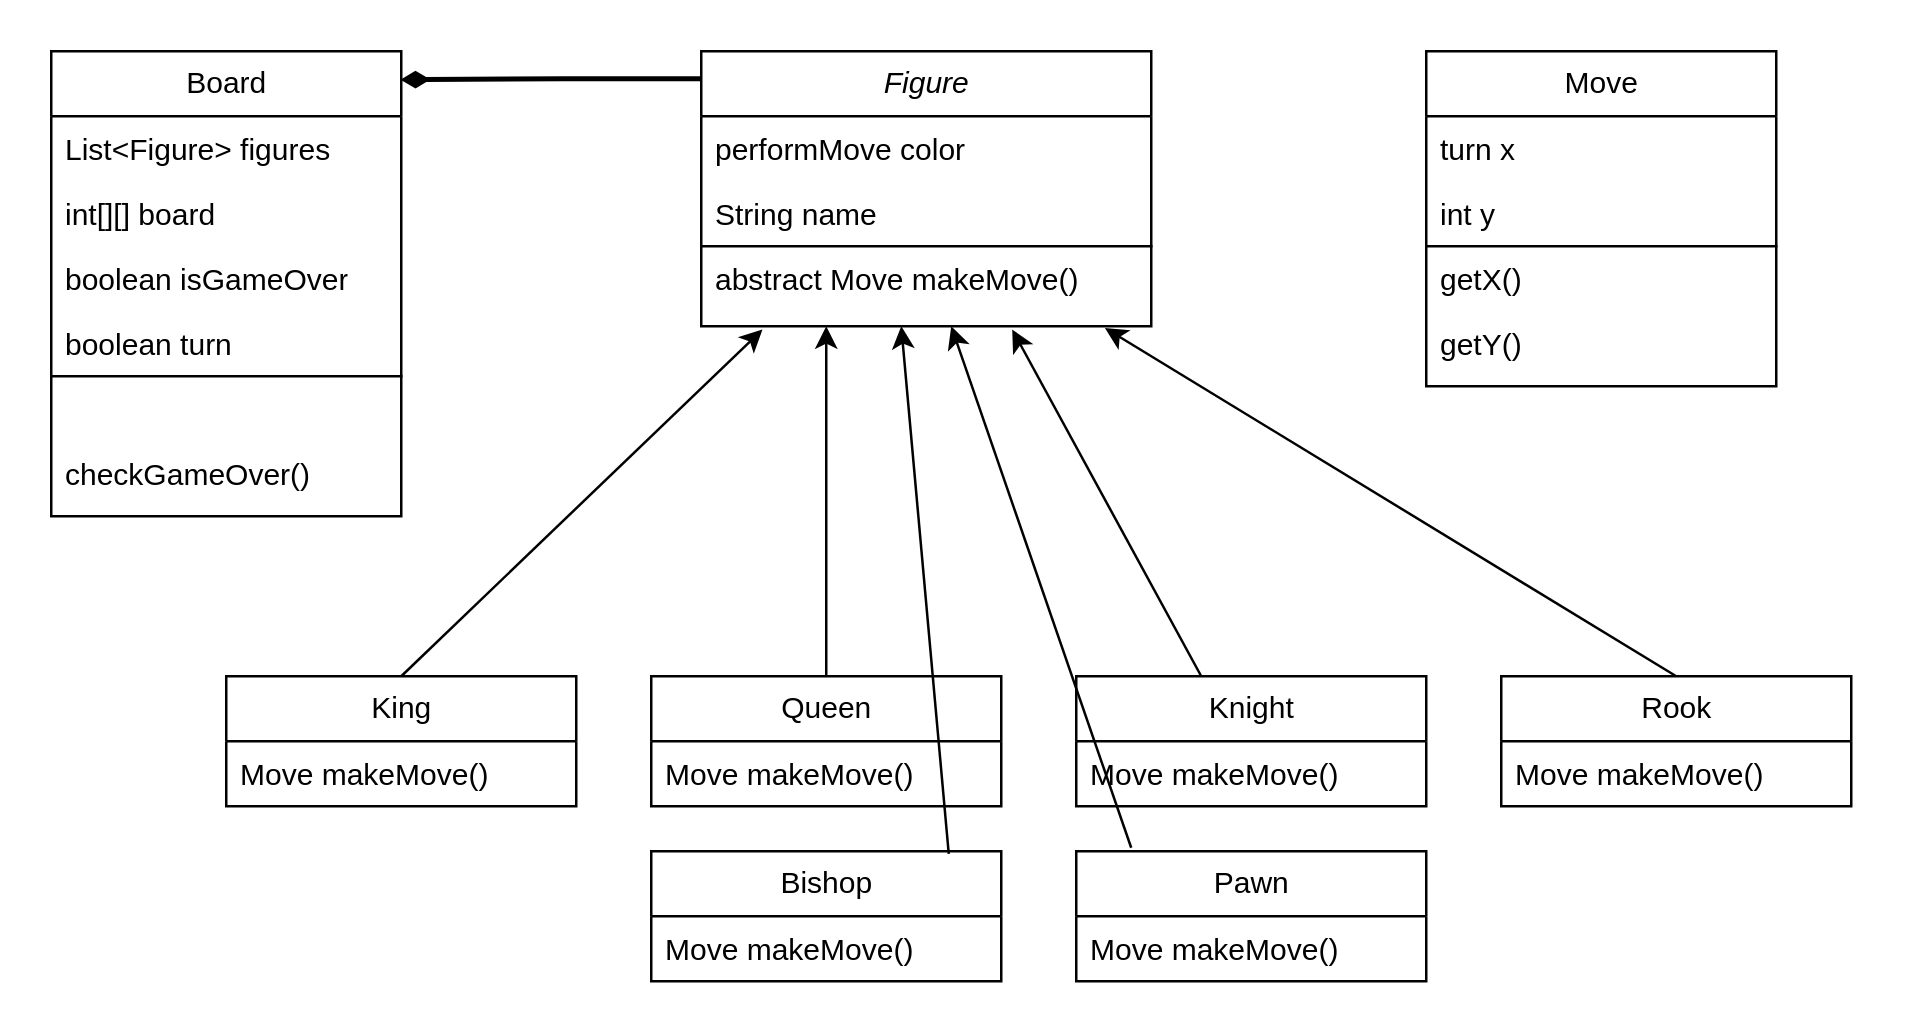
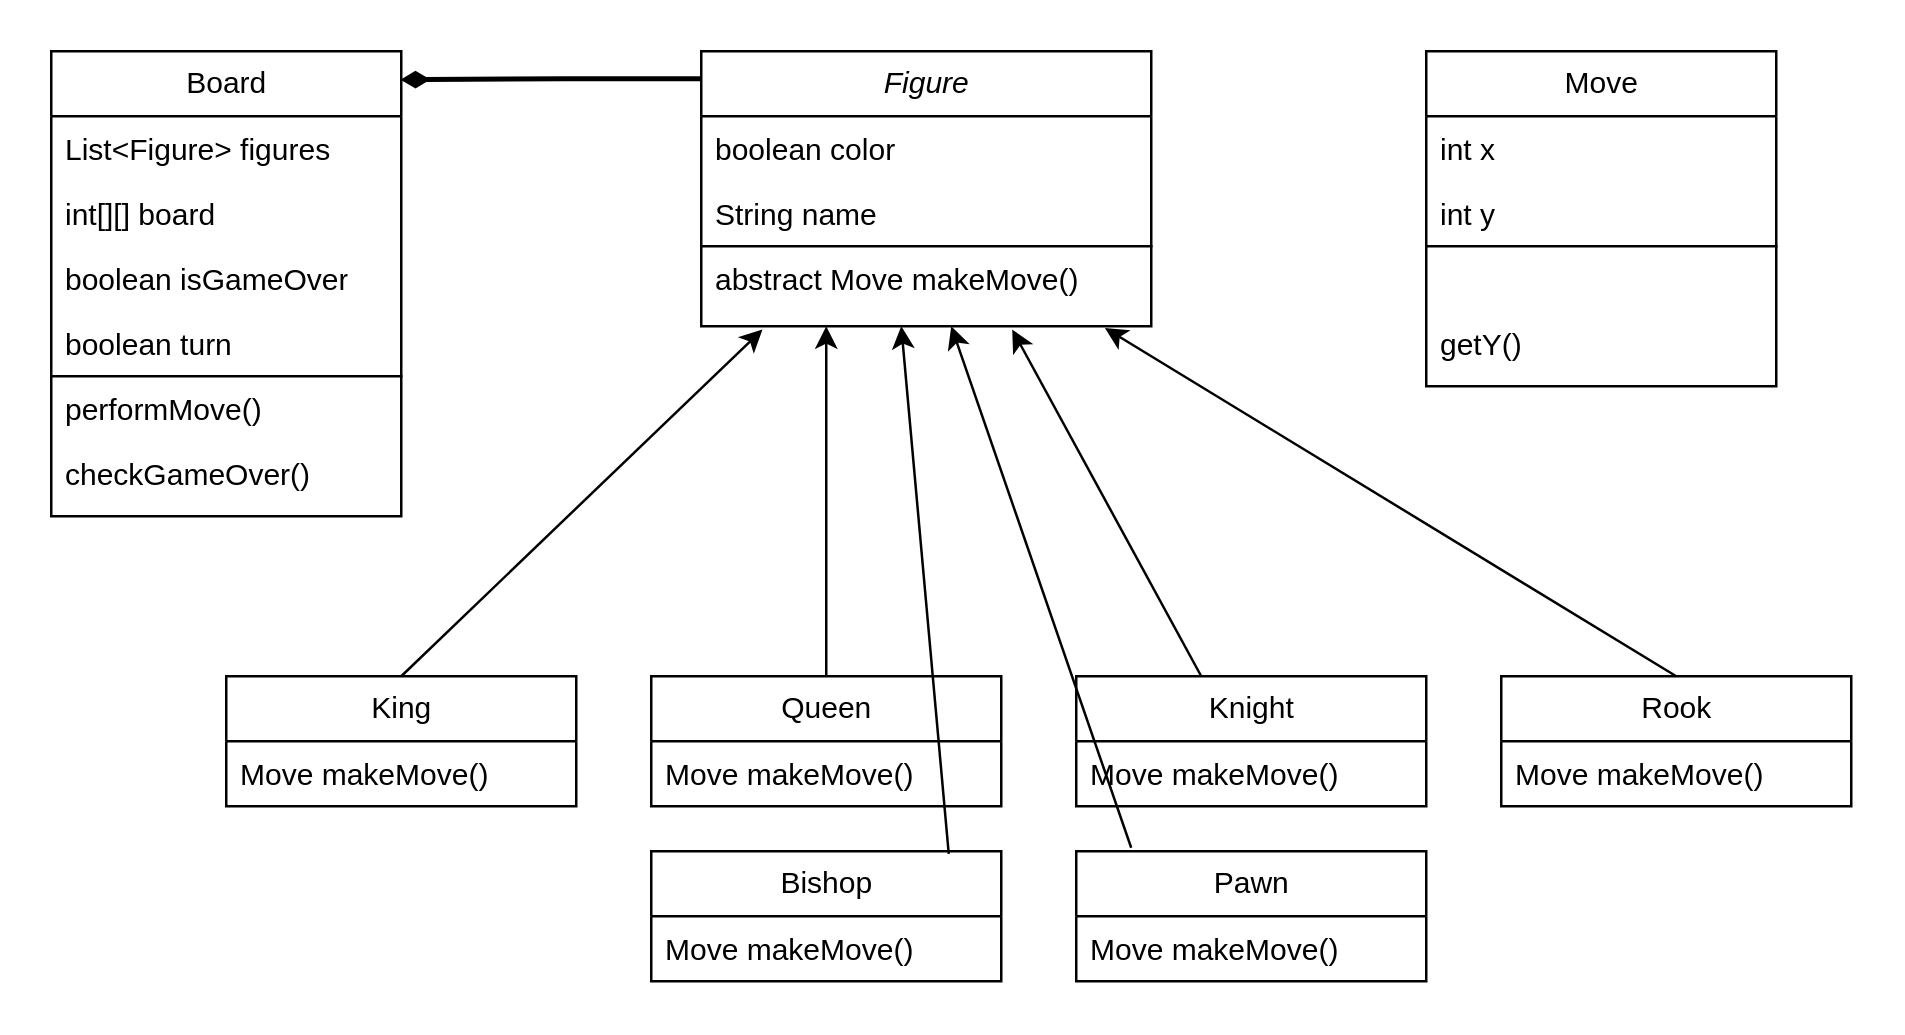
(851, 152) -> (814, 152)
(1488, 152) -> (1475, 152)
(1601, 279) -> none
none -> (226, 409)
